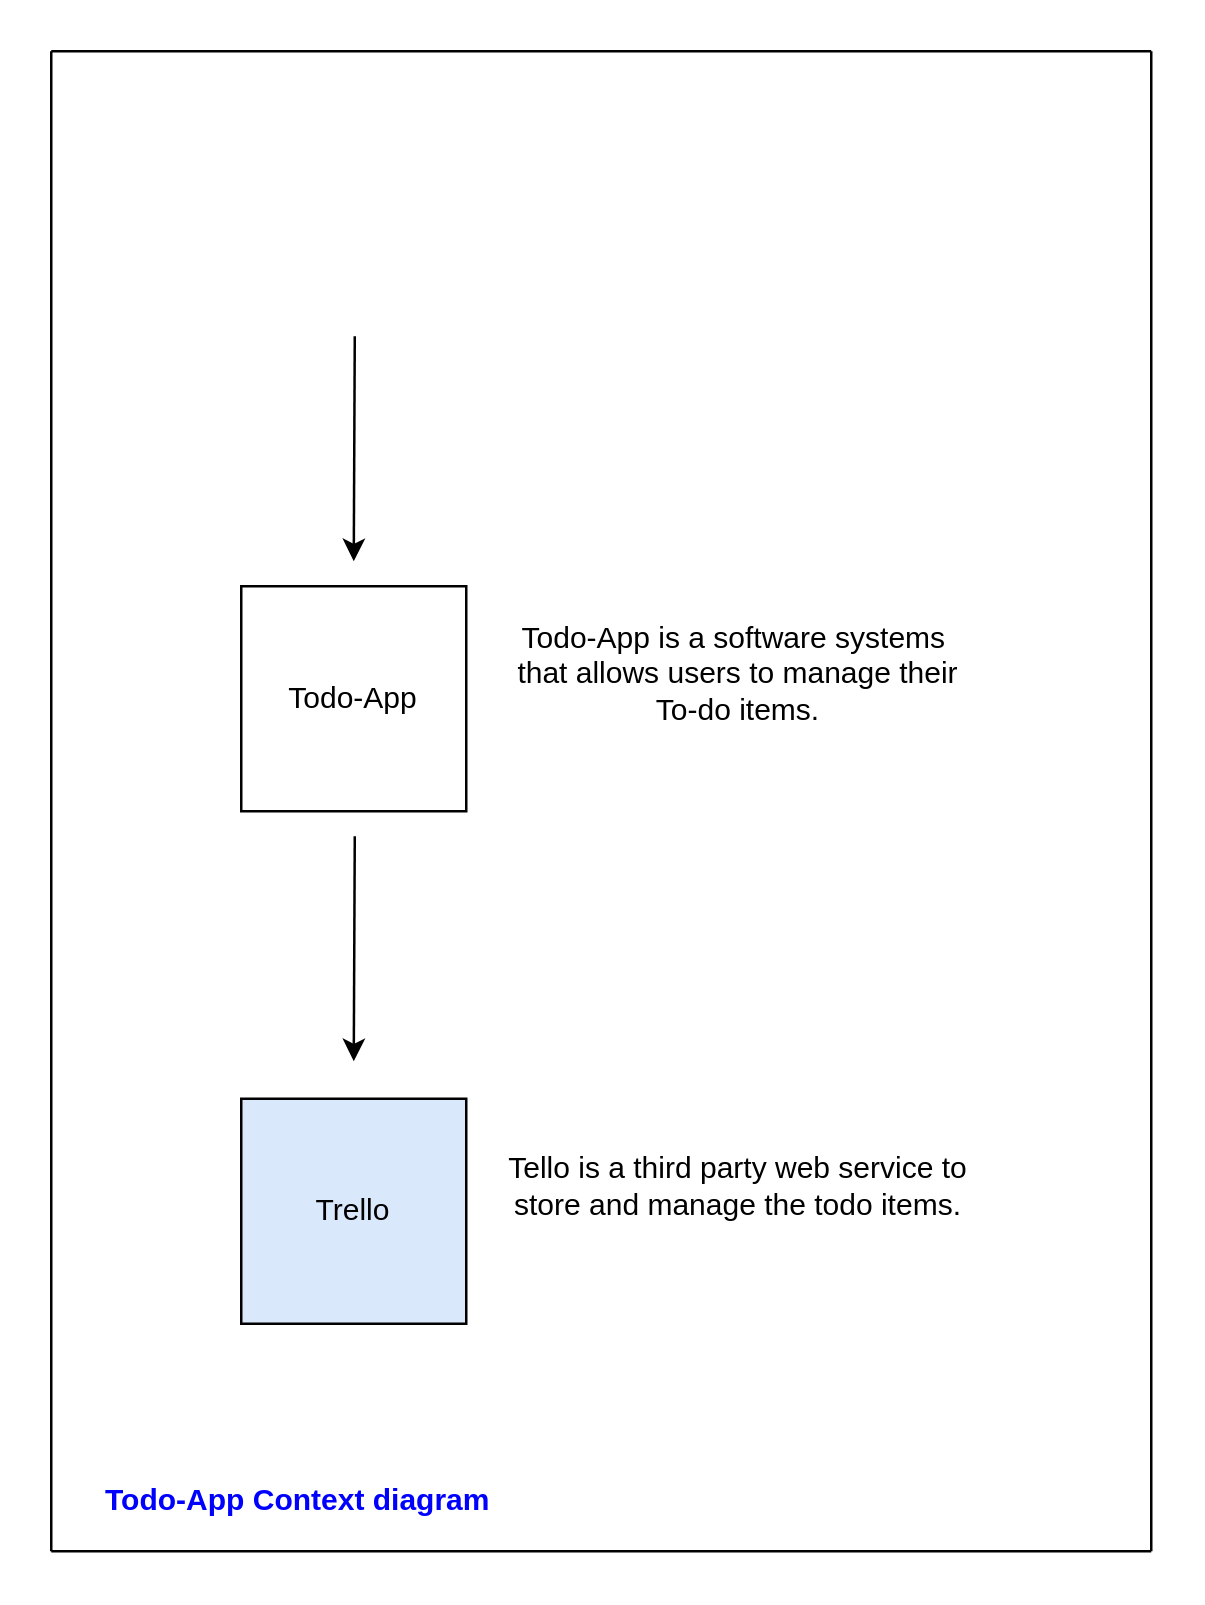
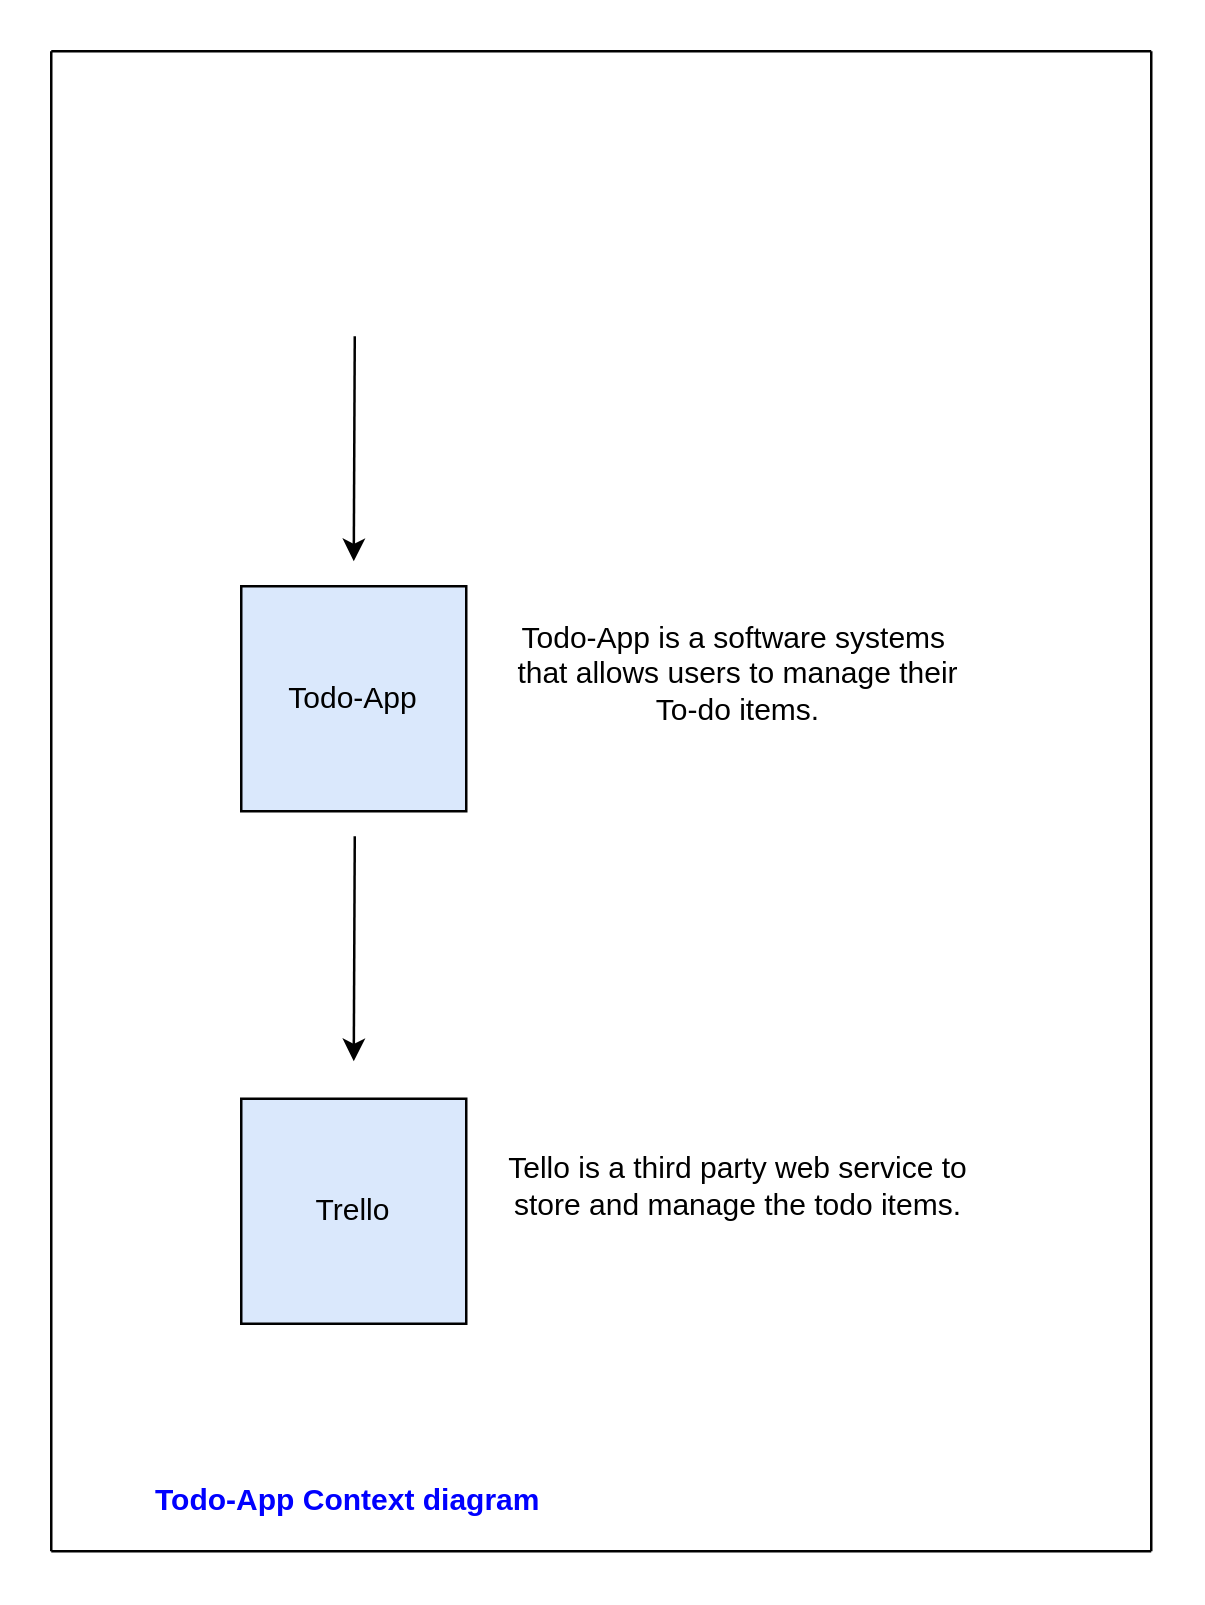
(354, 699) -> (354, 699)
(476, 1501) -> (526, 1501)
